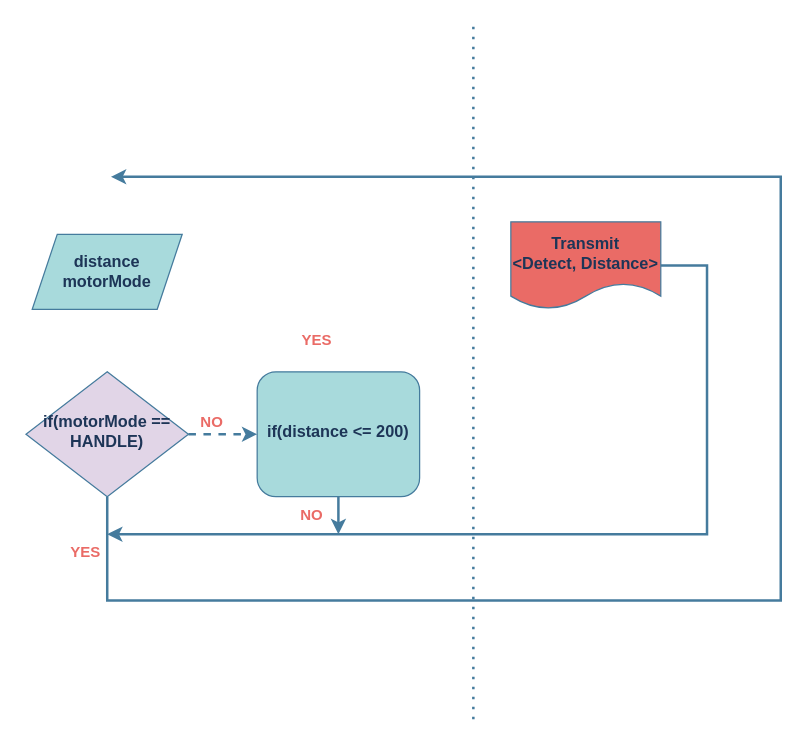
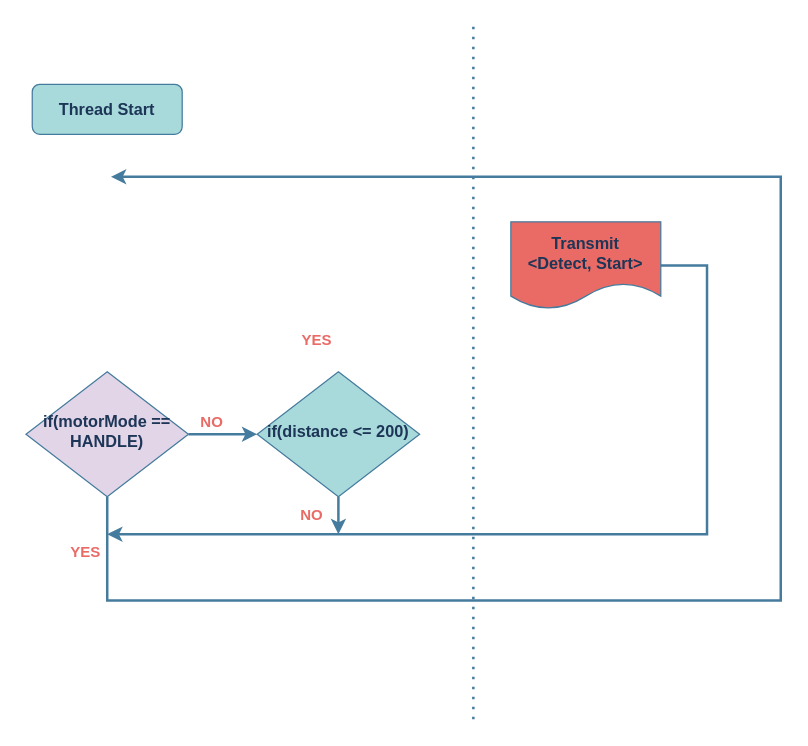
none -> (107, 109)
(586, 253) -> (586, 253)
(107, 272) -> none
(219, 434) -> (219, 434)
(338, 434) -> (338, 434)
